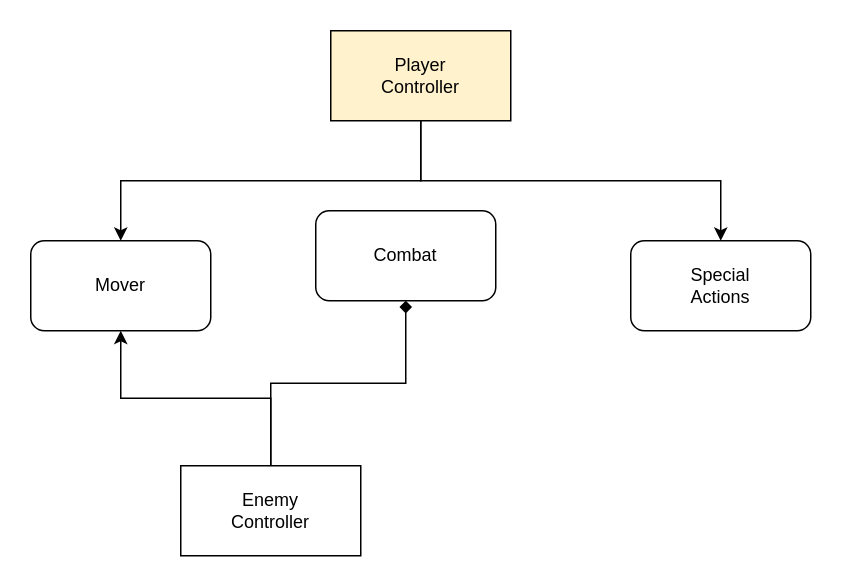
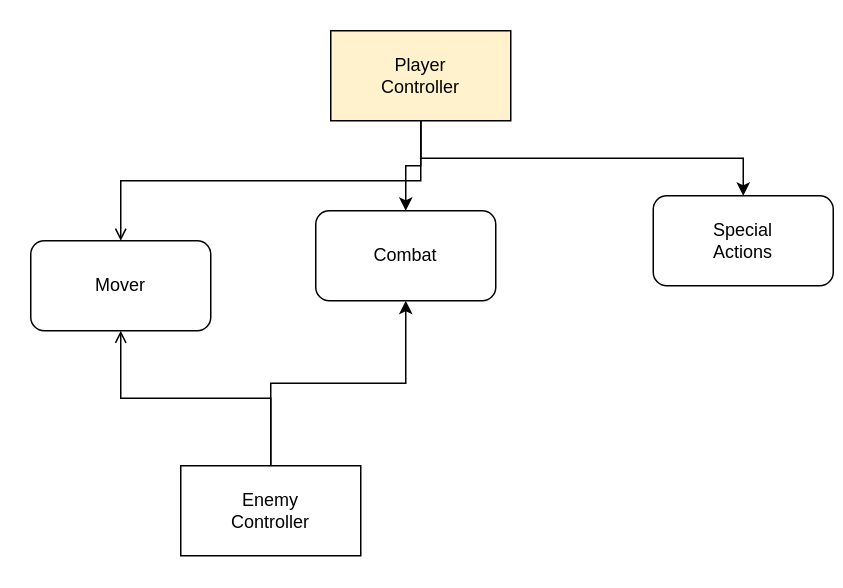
none -> (406, 177)
(121, 229) -> (121, 231)
(721, 286) -> (743, 241)
(406, 313) -> (406, 312)
(121, 342) -> (121, 339)
